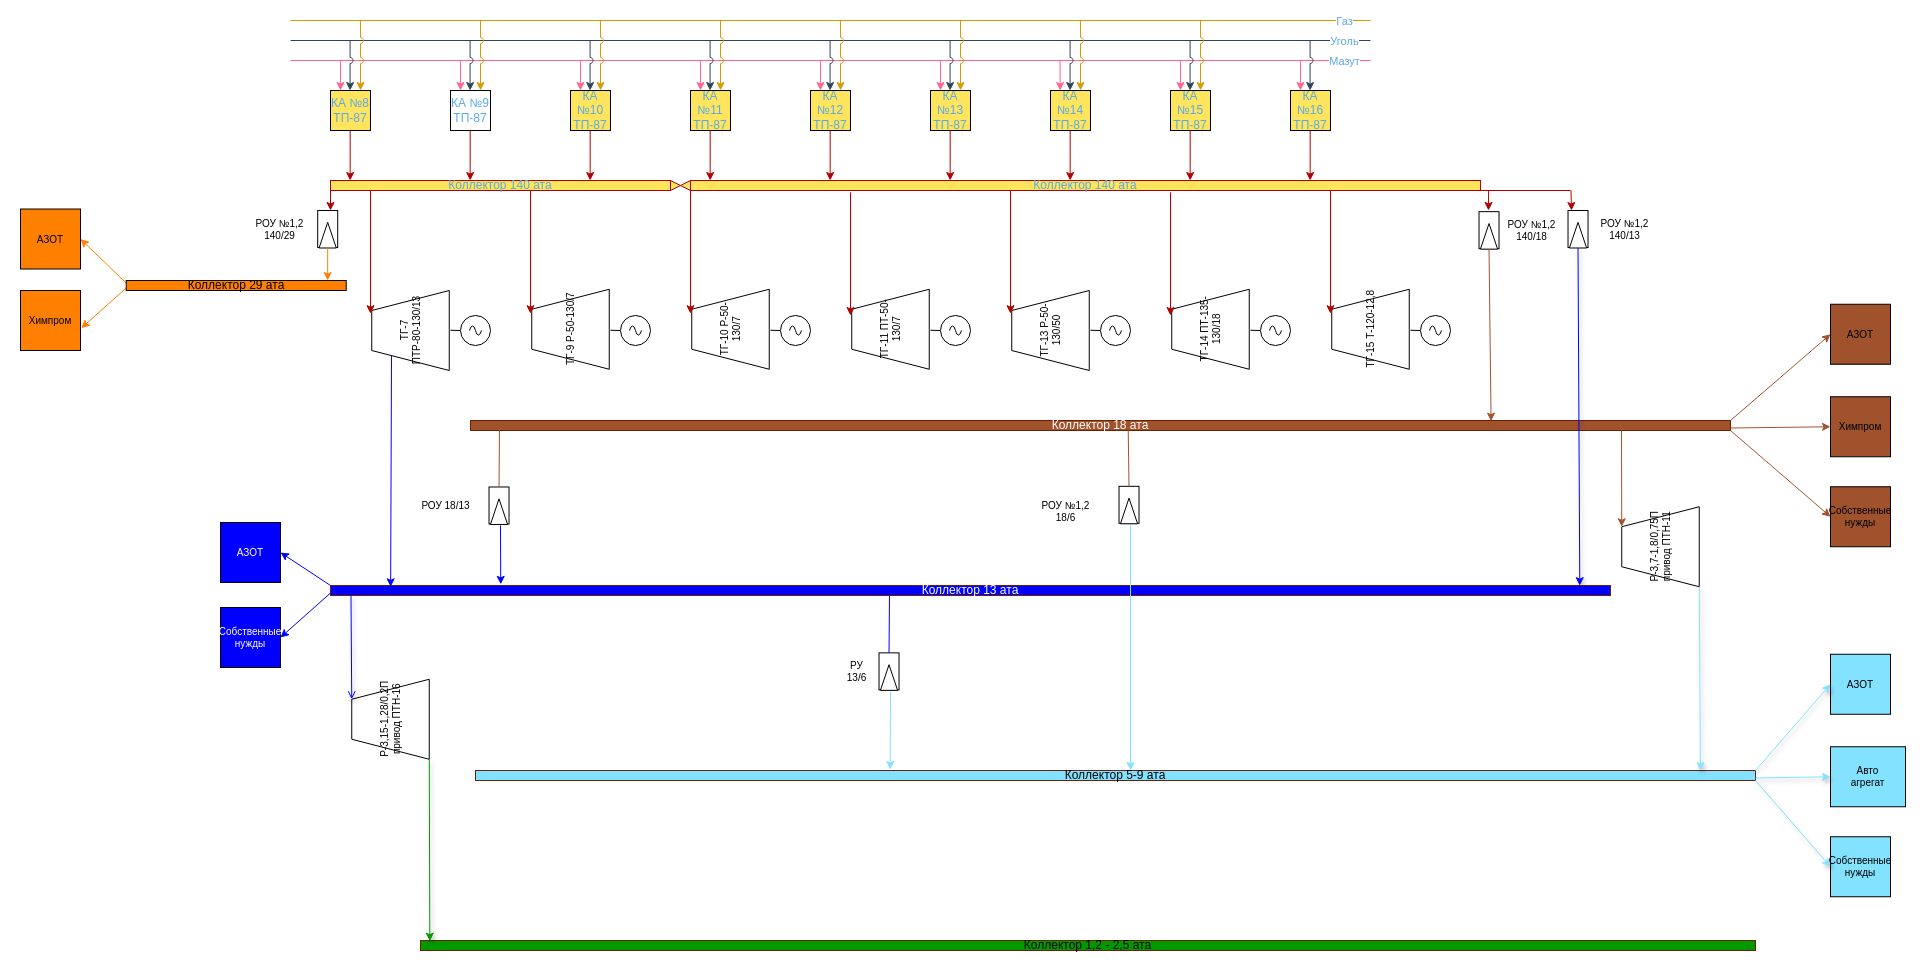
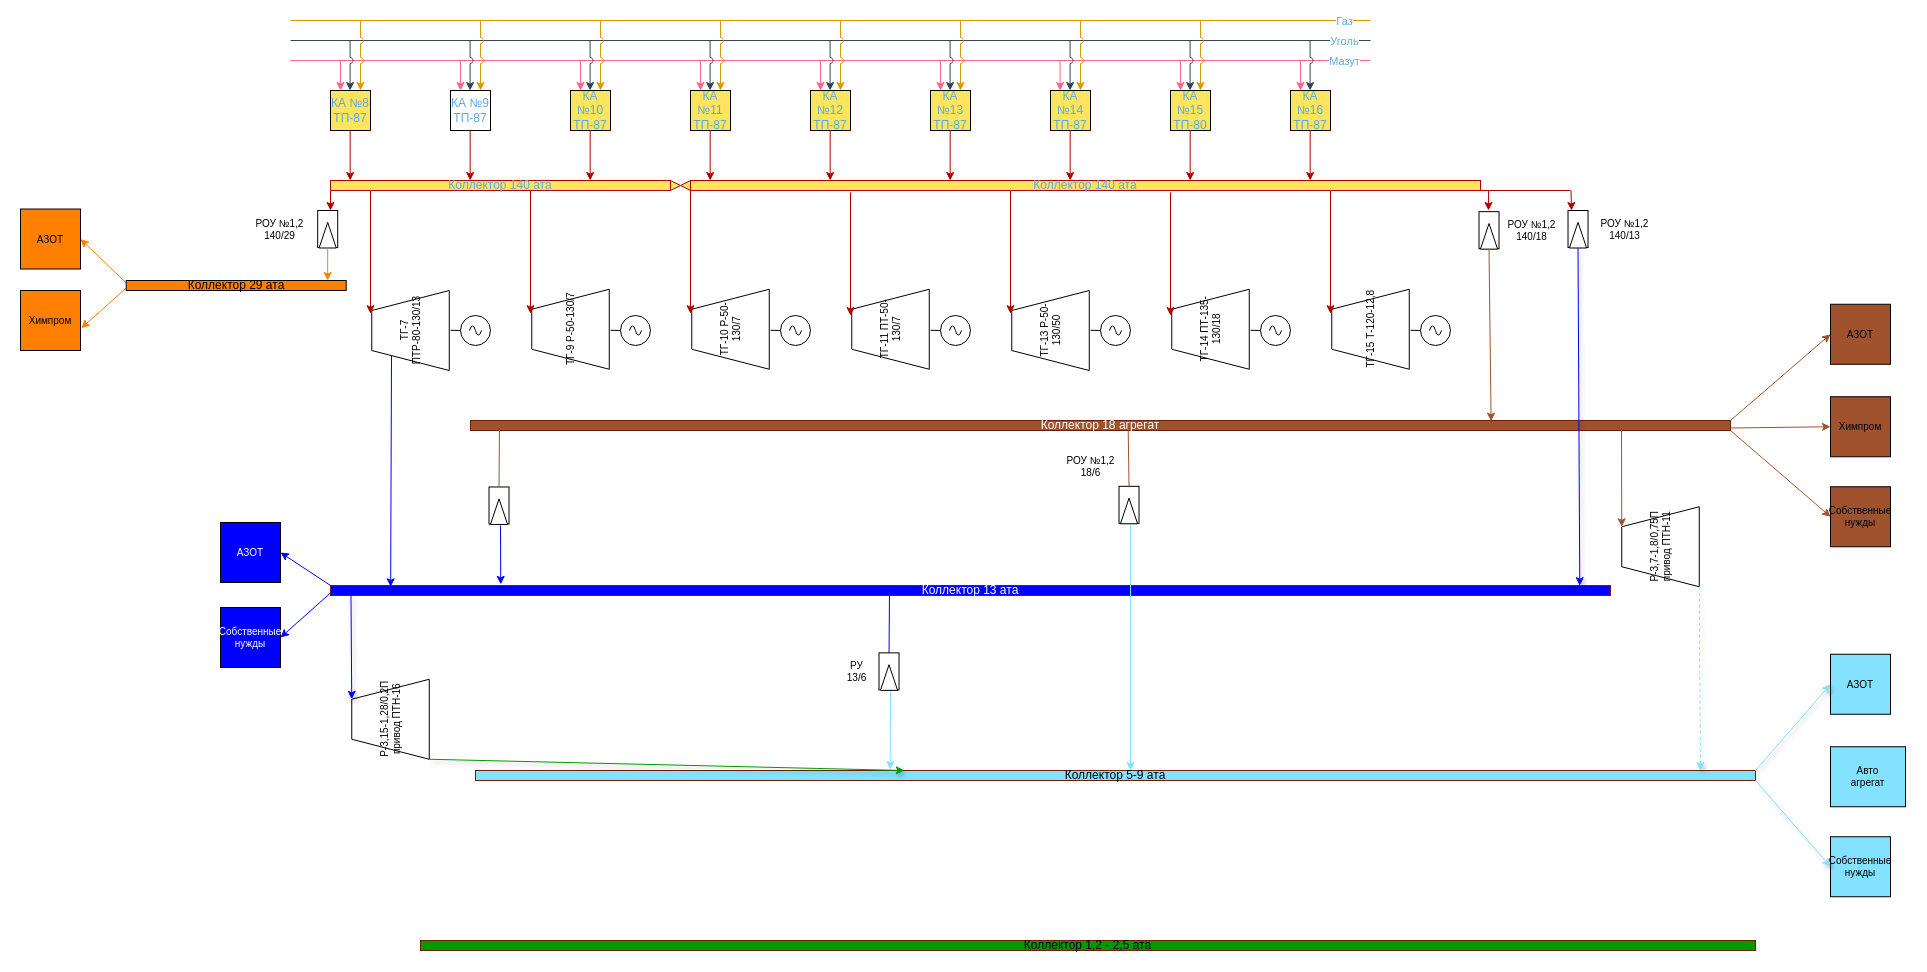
(1191, 111) -> (1191, 111)
(1101, 426) -> (1101, 426)
(446, 506) -> none
(1066, 512) -> (1091, 467)
(1700, 675) -> (1700, 675)
(352, 692) -> (352, 691)
(1790, 777) -> none
(430, 847) -> (657, 765)
